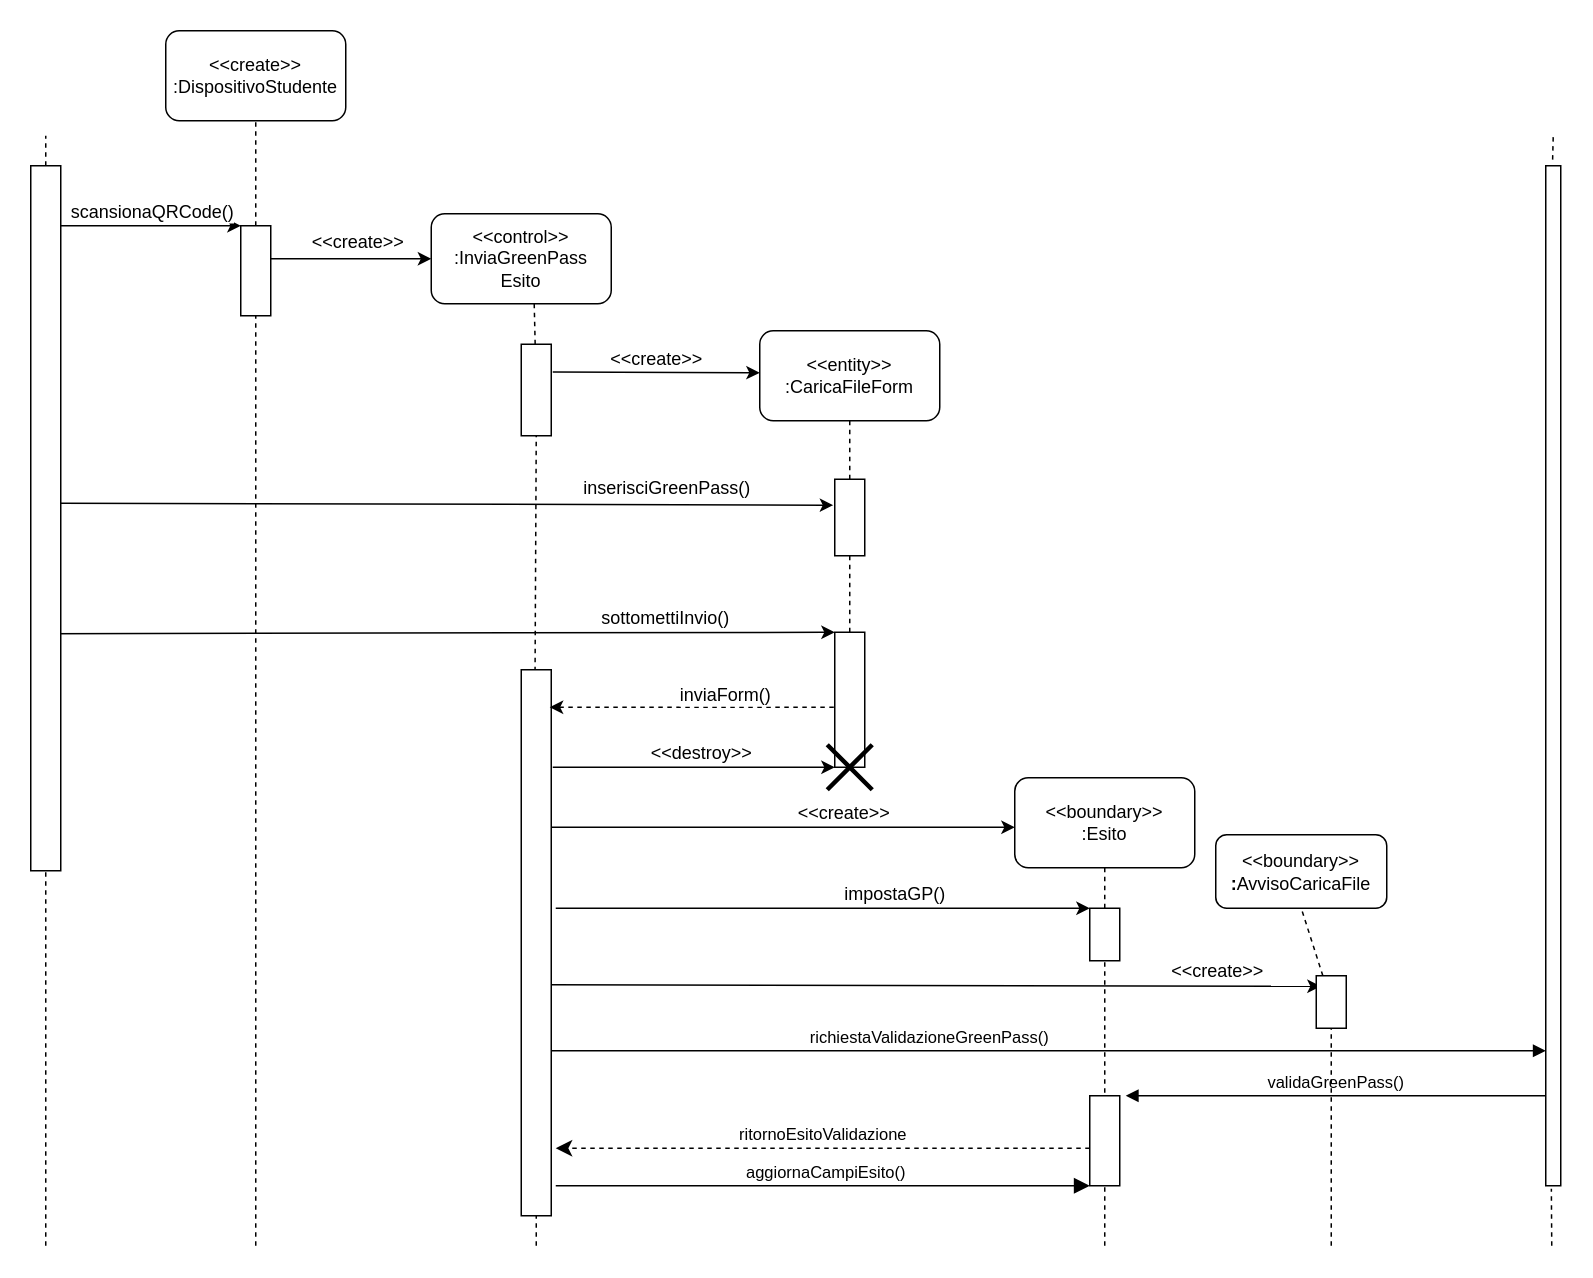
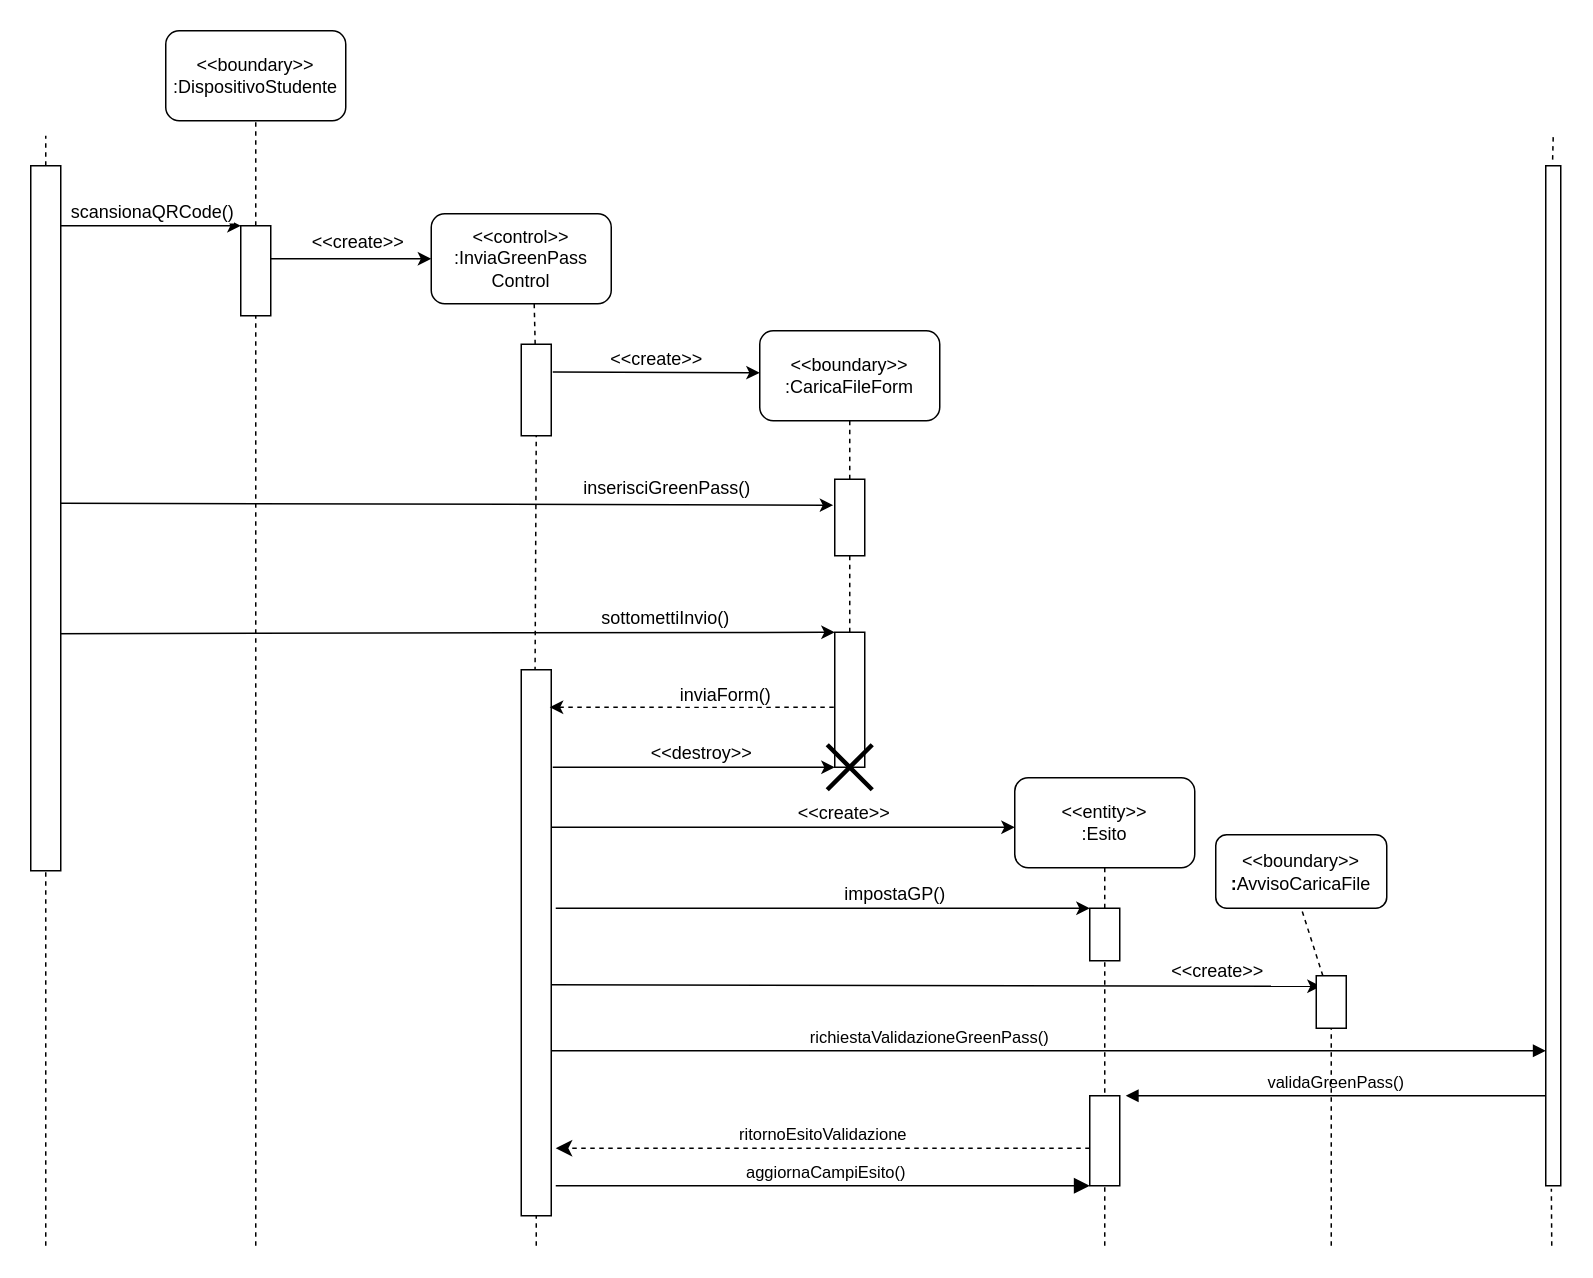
(256, 76) -> (256, 76)
(521, 259) -> (521, 259)
(850, 376) -> (850, 376)
(1105, 823) -> (1105, 823)
